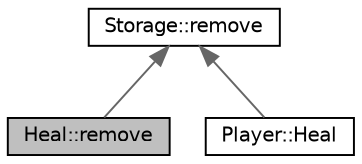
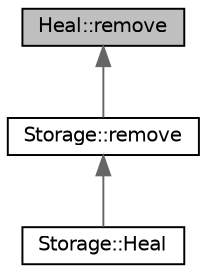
(130, 90) -> (103, 92)
(280, 136) -> (103, 246)
